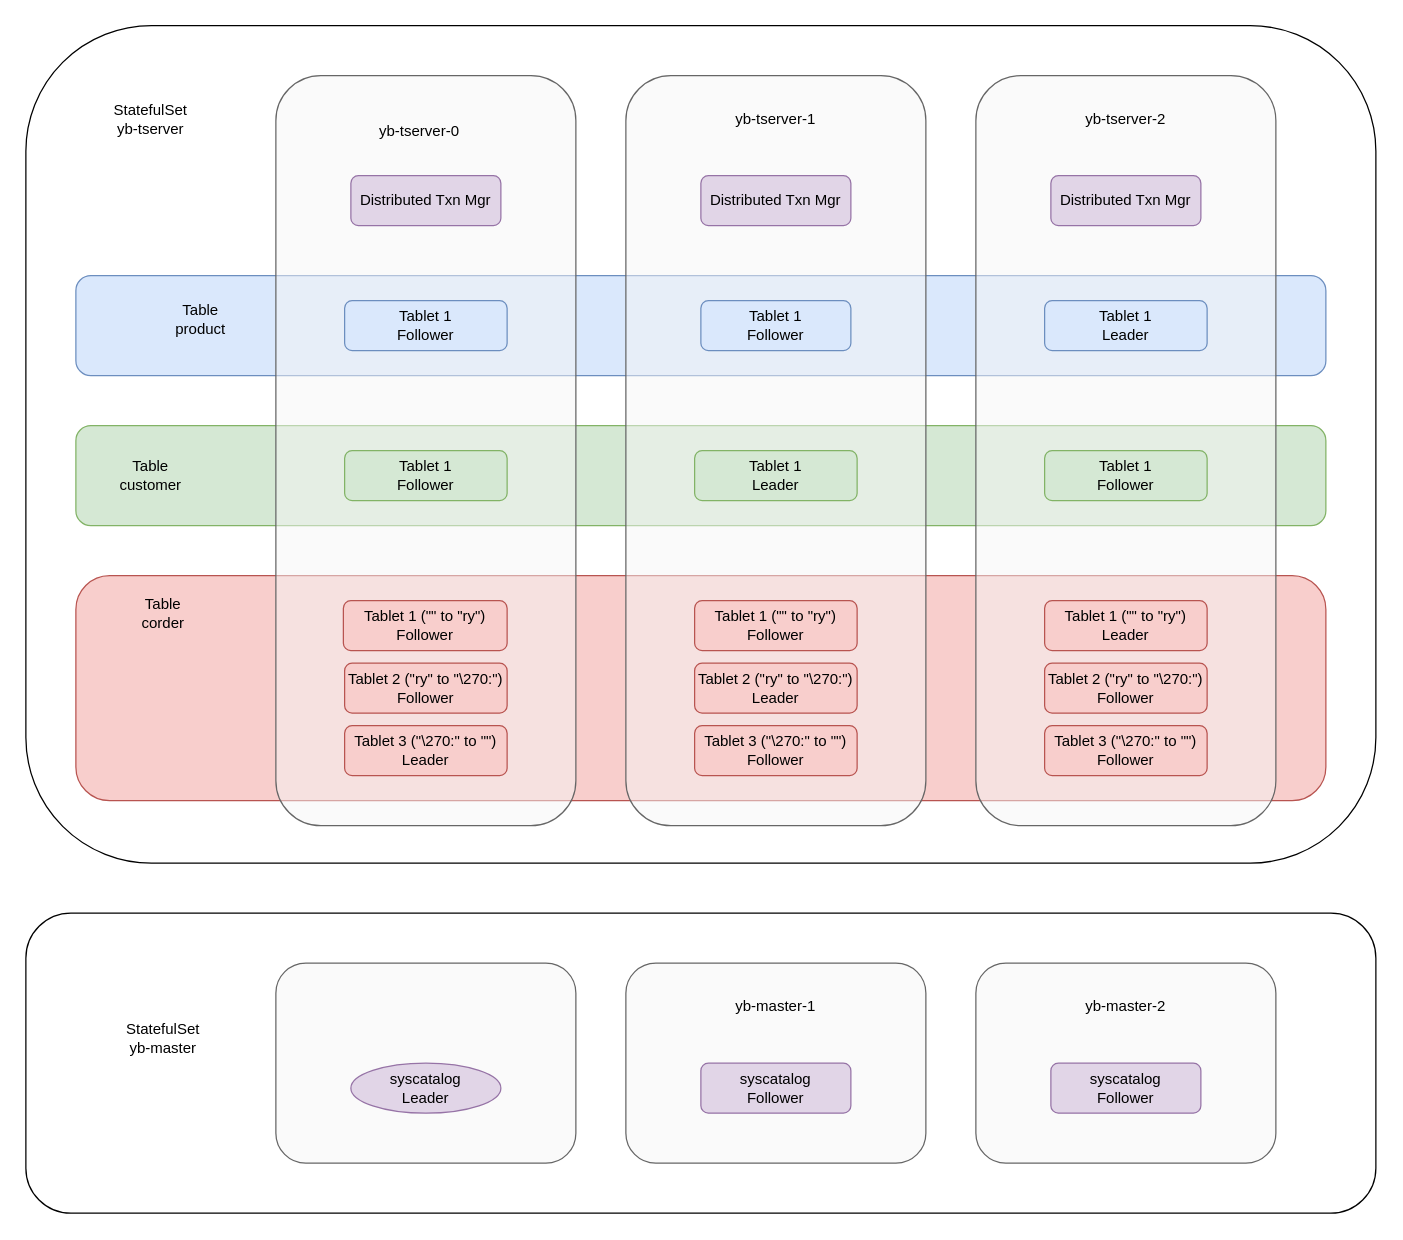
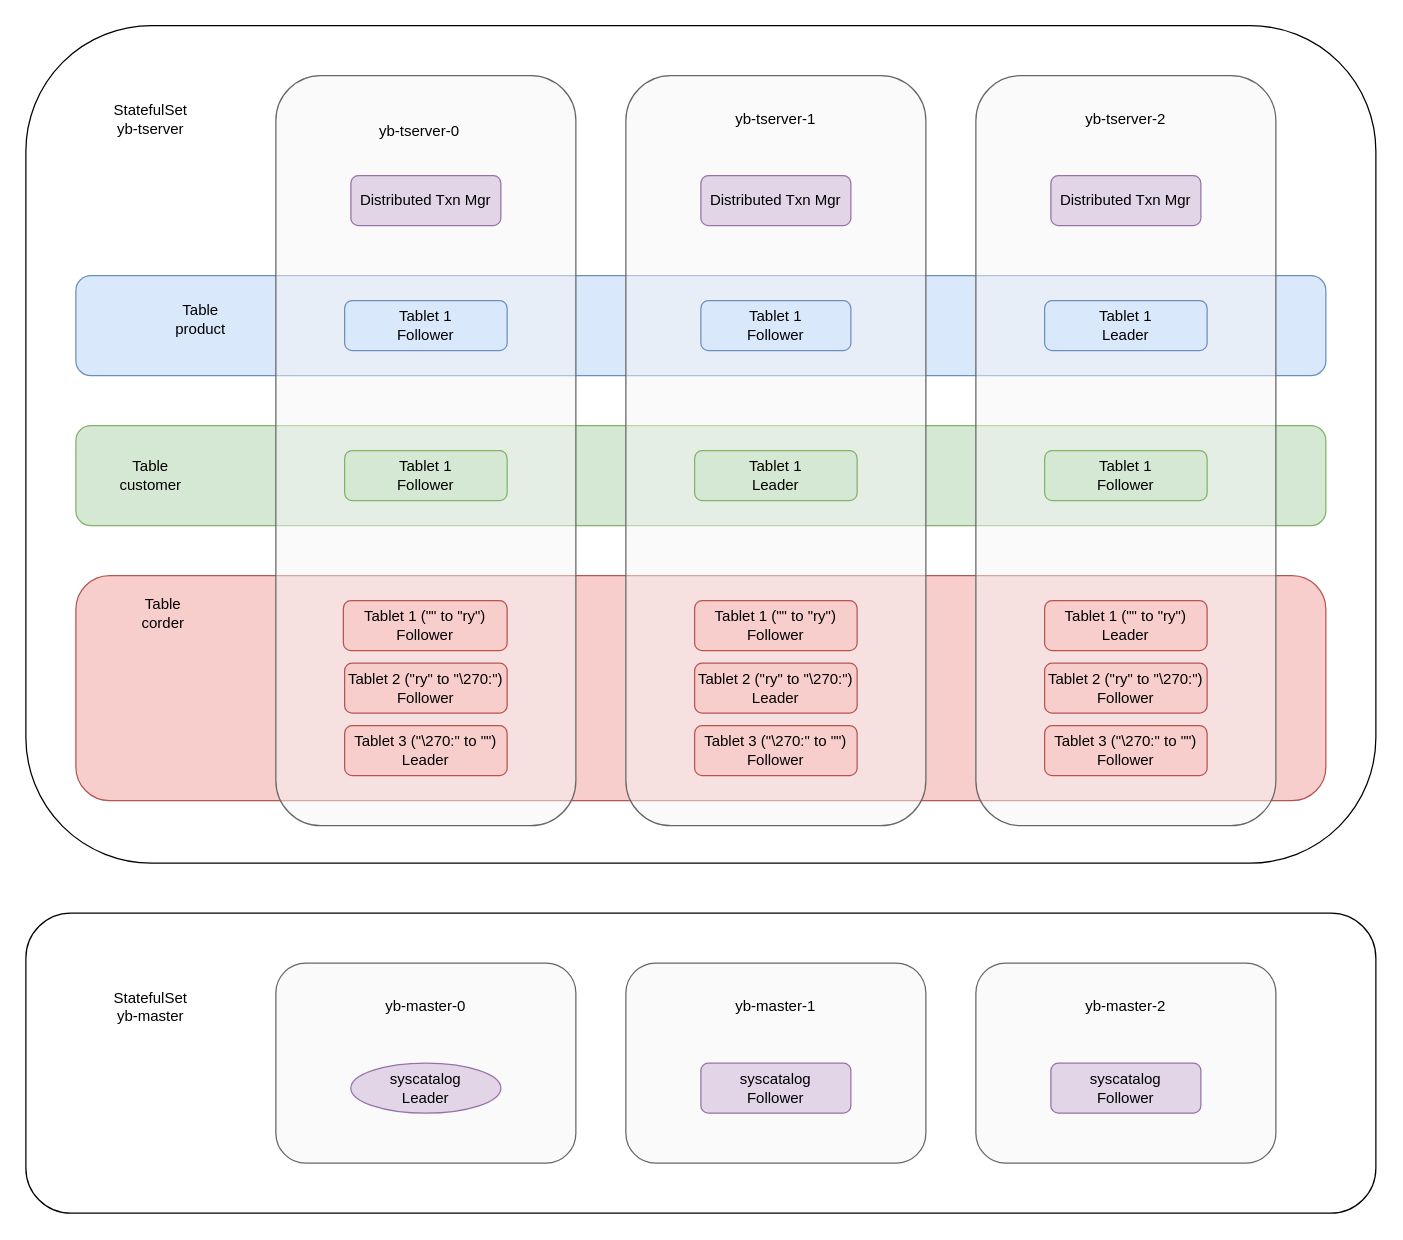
none -> (426, 1007)
(163, 1038) -> (151, 1007)
